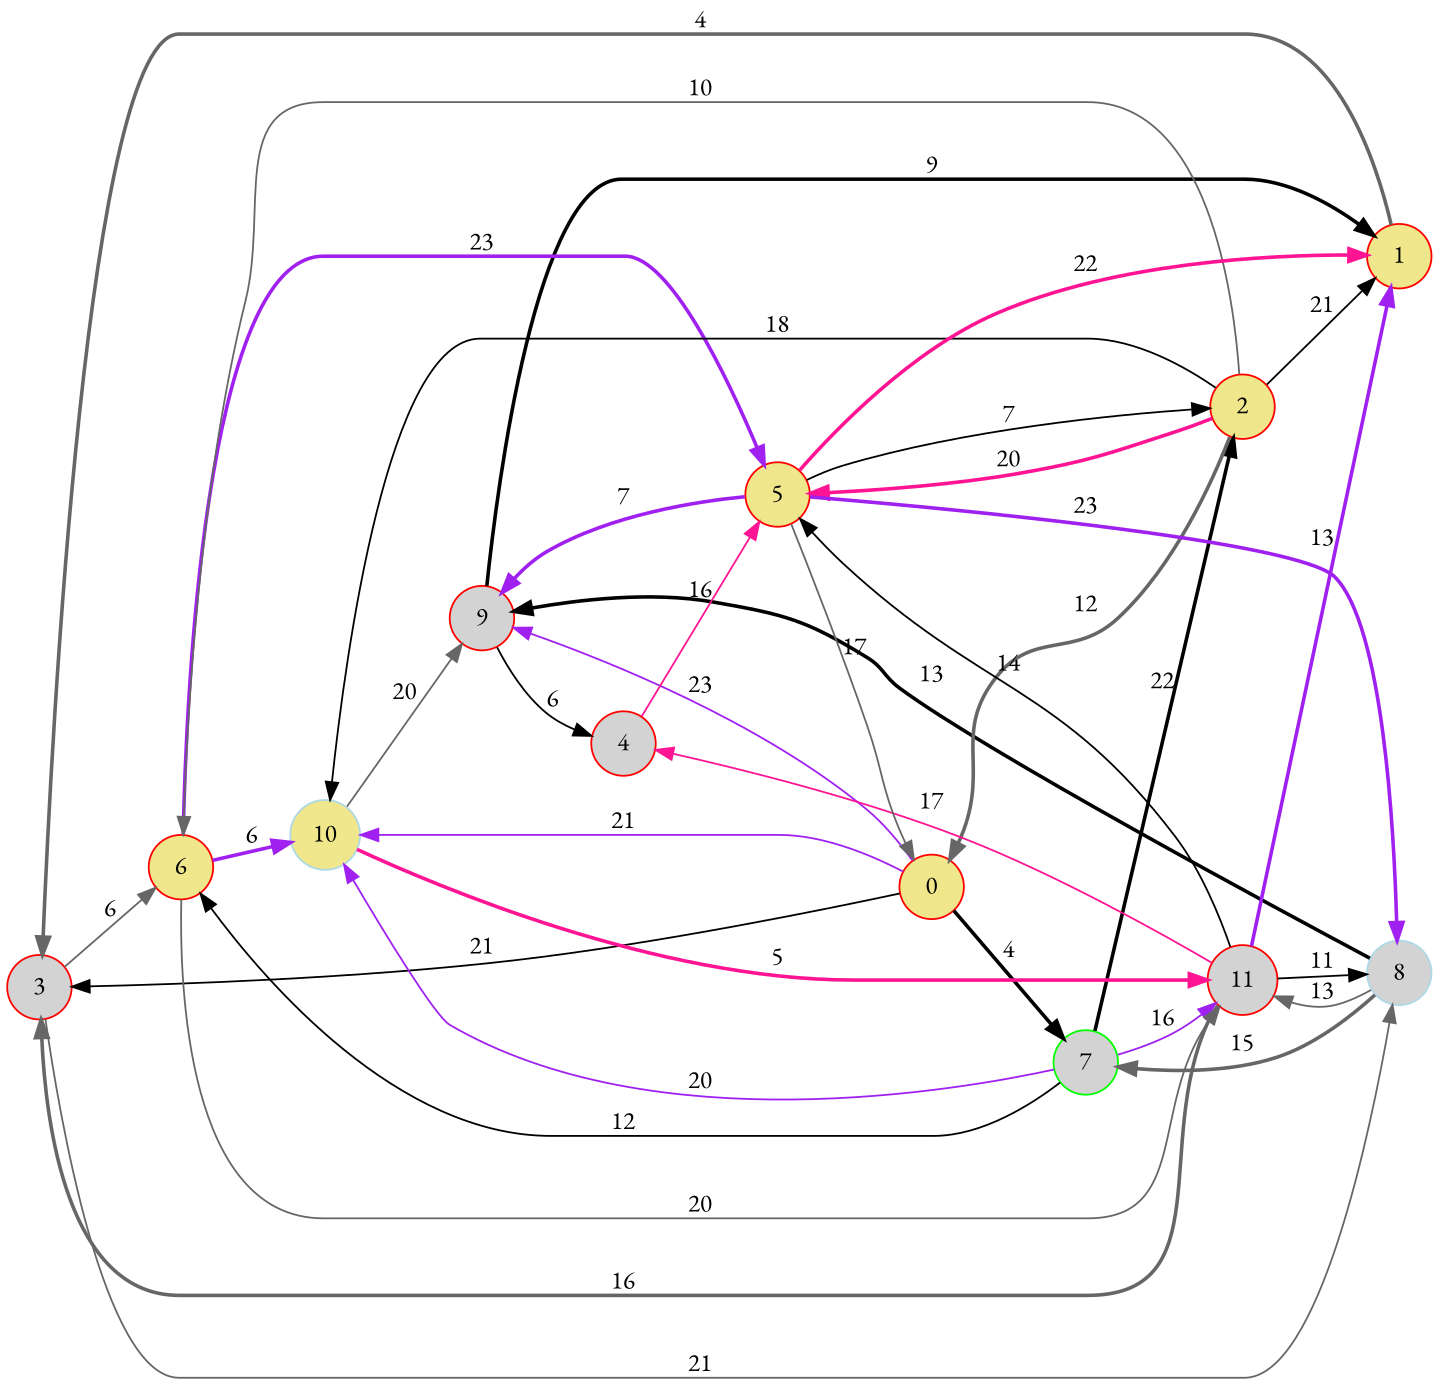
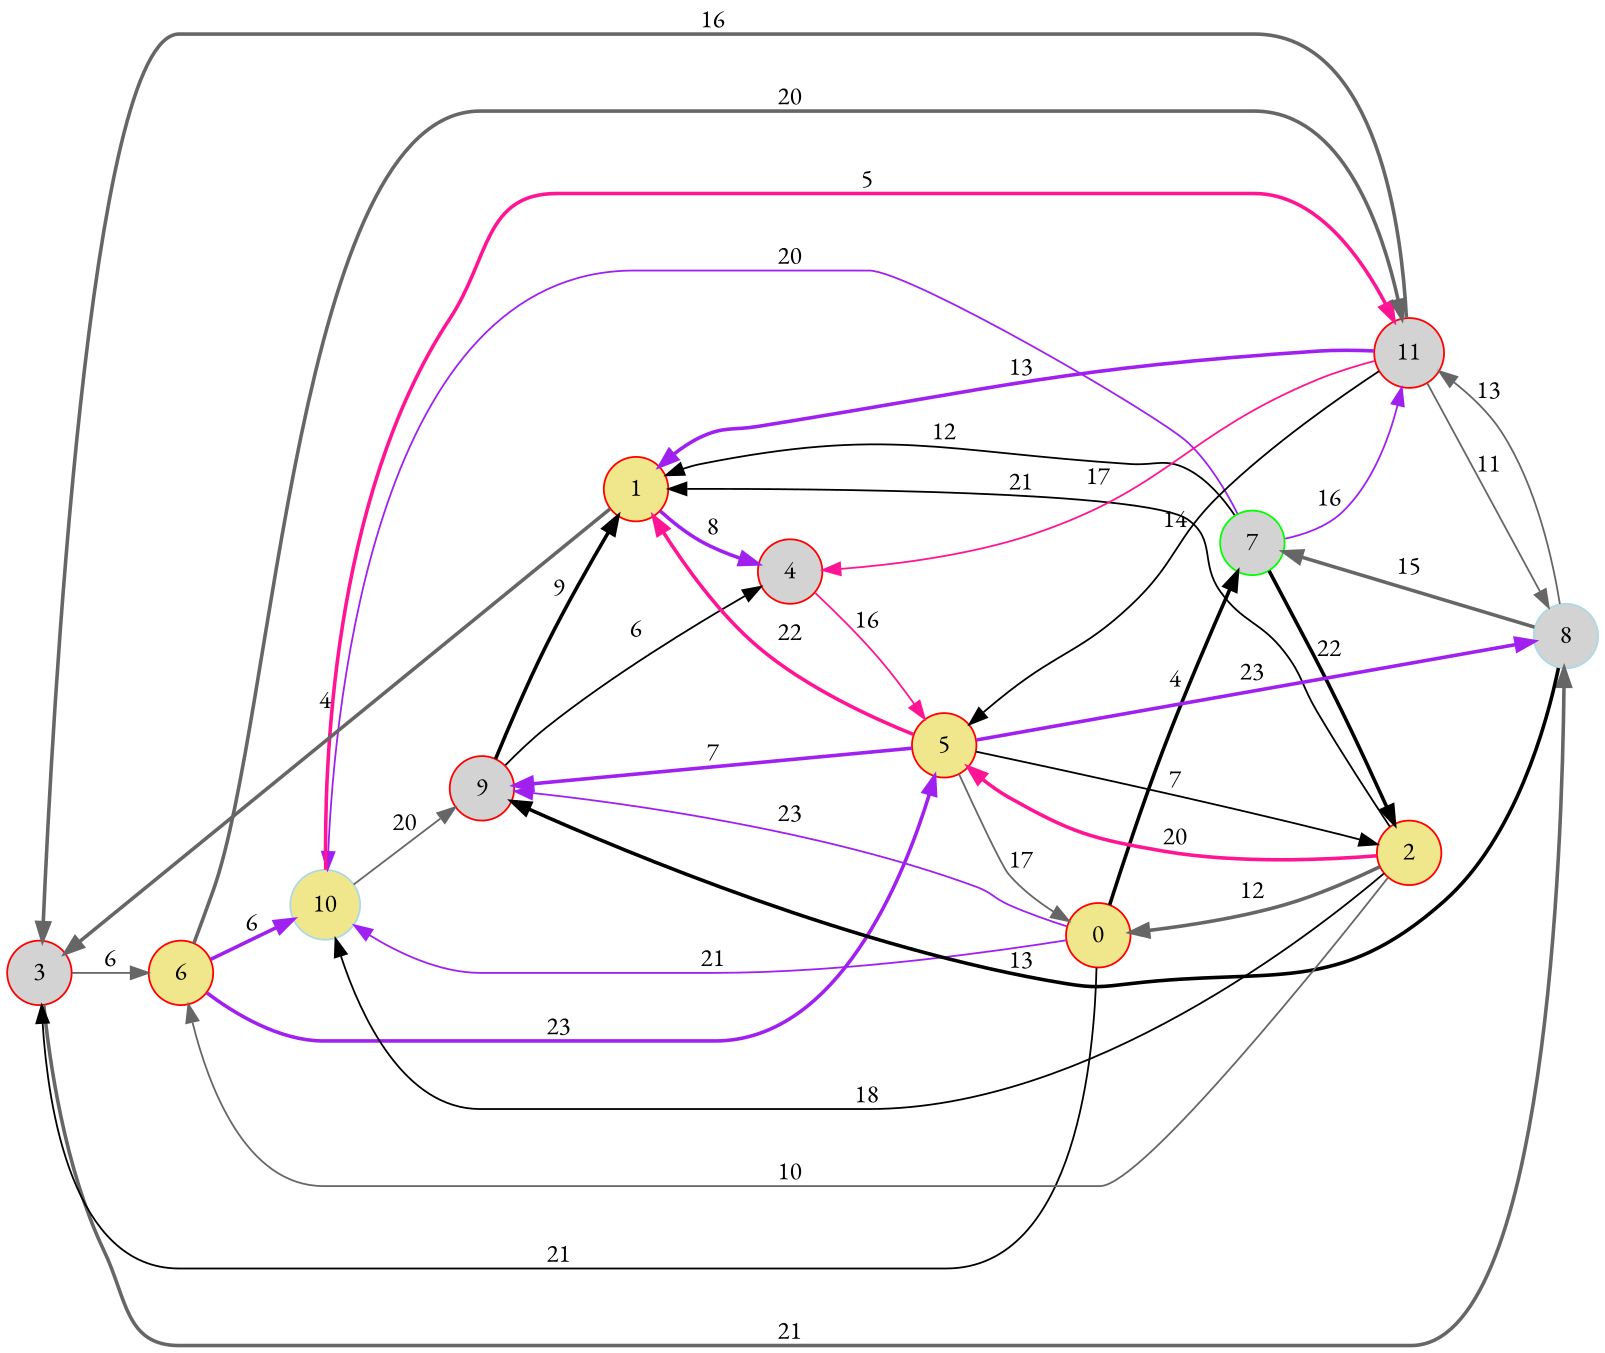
none -> (698, 539)
(1313, 977) -> (1484, 488)
(601, 1136) -> (968, 450)
(639, 1218) -> (540, 111)
(712, 1378) -> (955, 1346)
